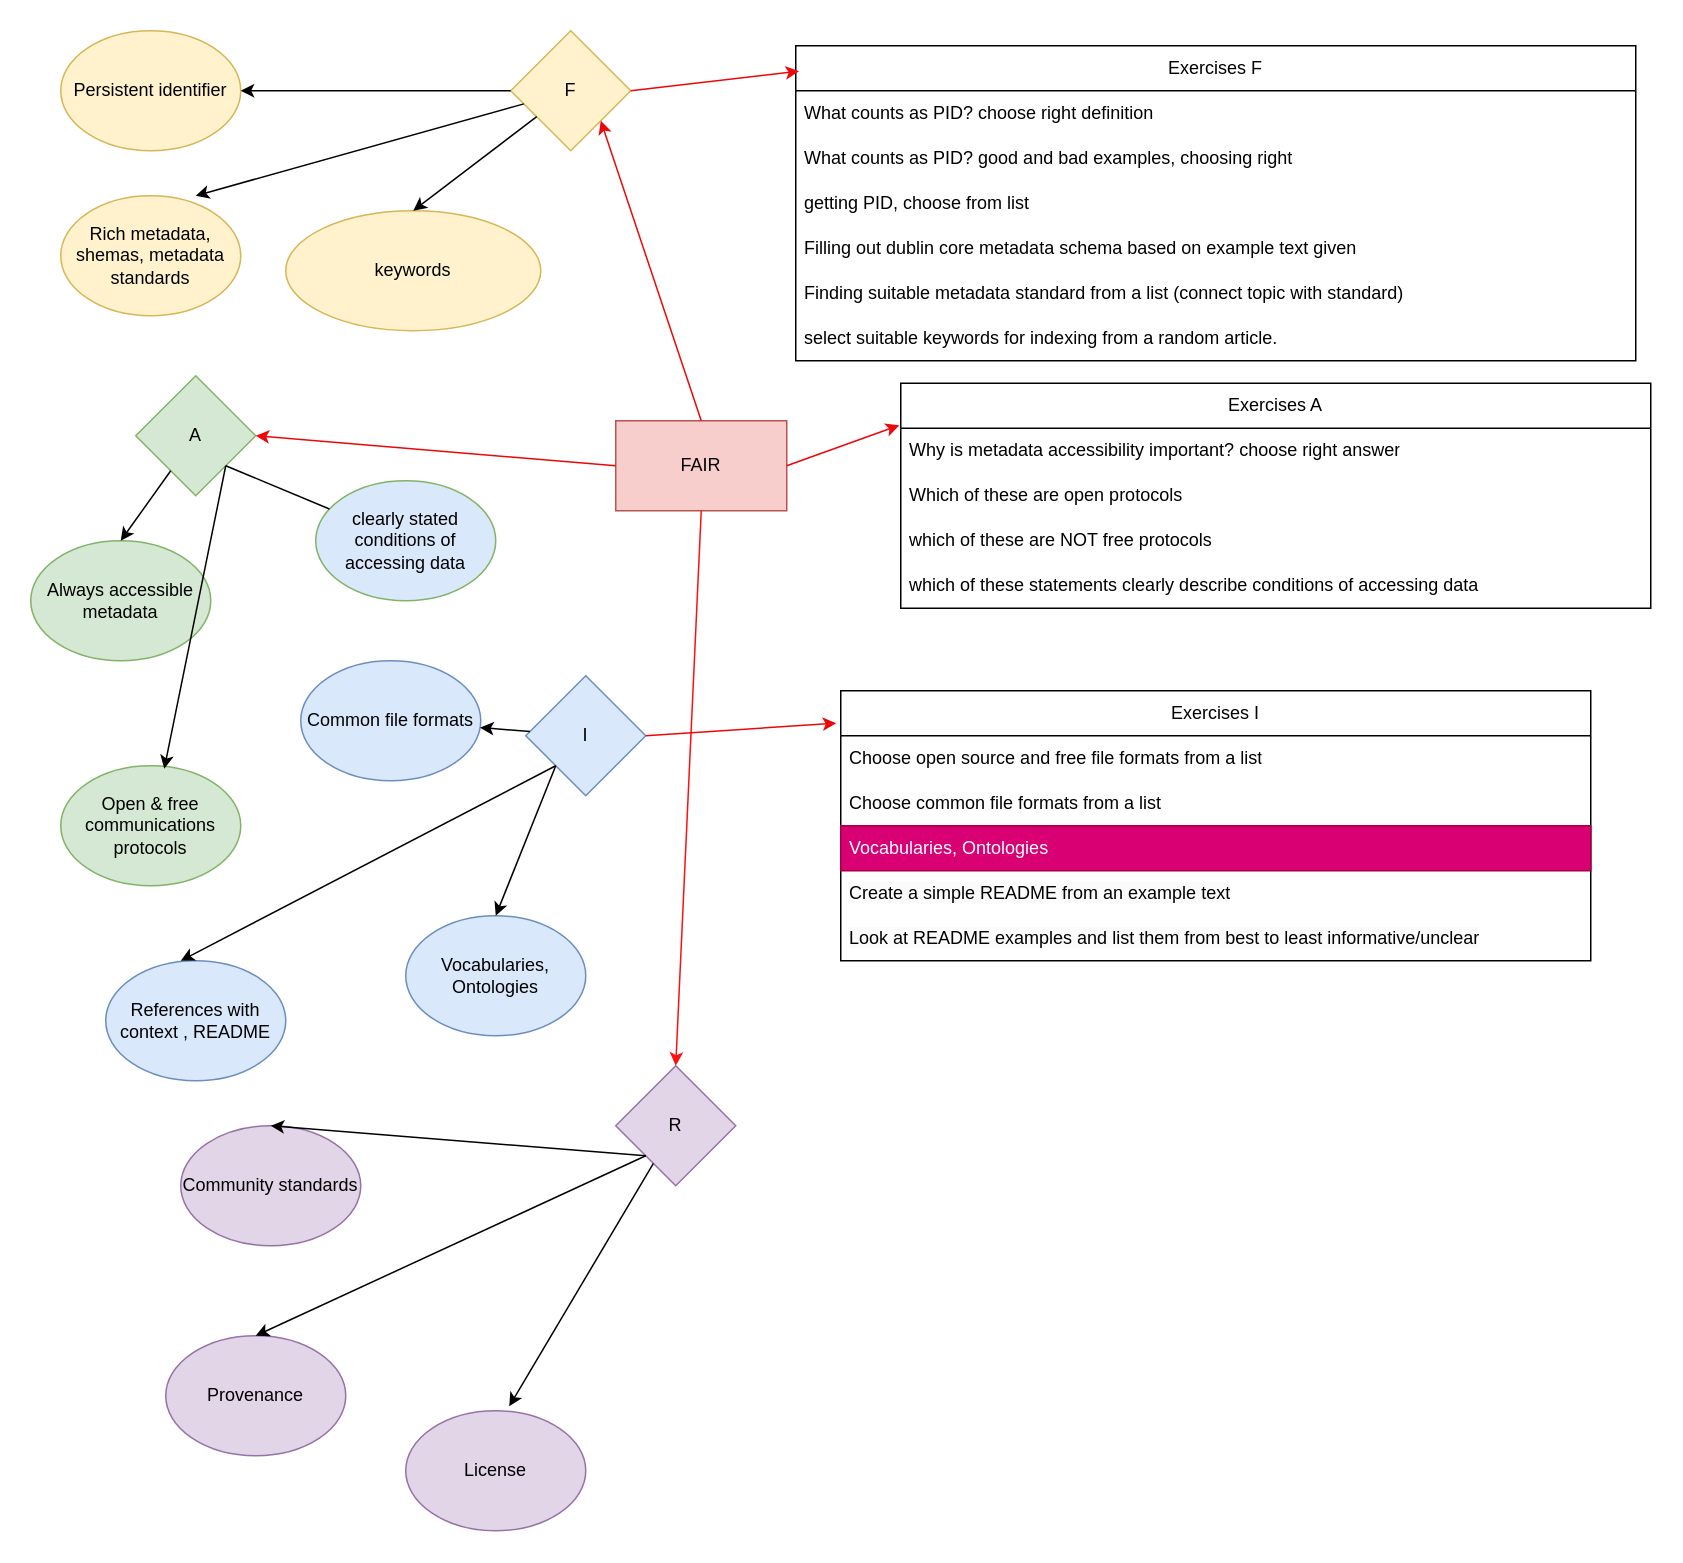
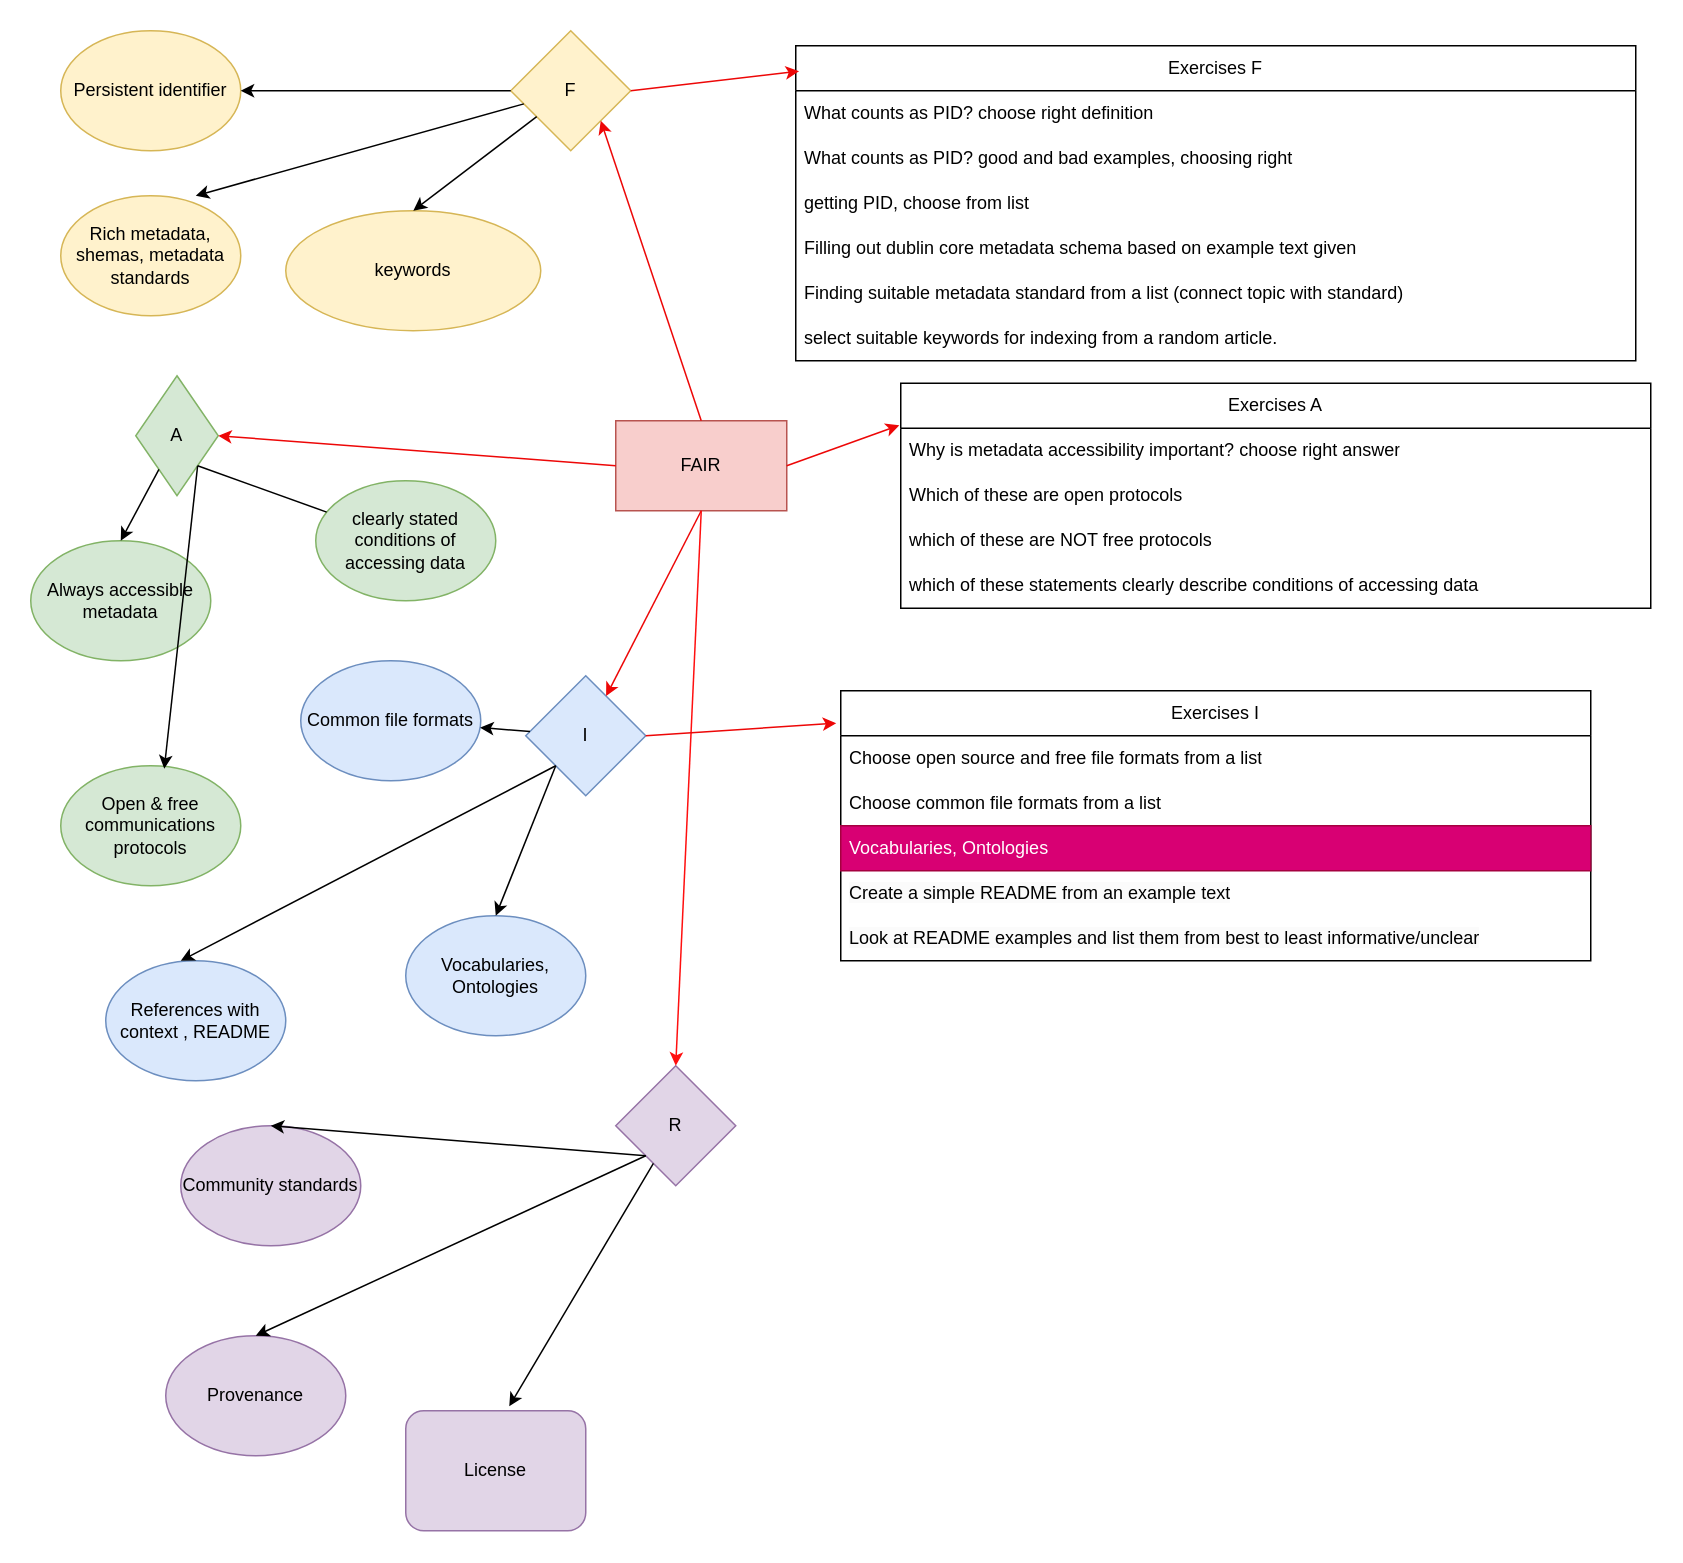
(196, 436) -> (177, 436)
(406, 541) -> (406, 541)
none -> (655, 601)
(496, 1471) -> (496, 1471)
